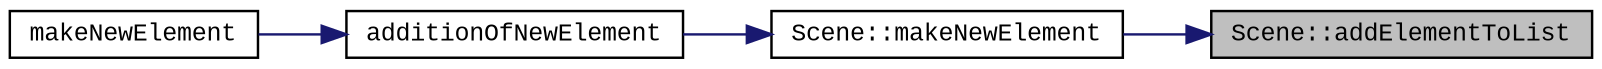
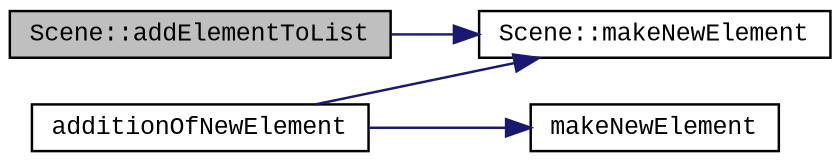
(290, 34) -> (437, 128)
(1155, 34) -> (422, 34)
